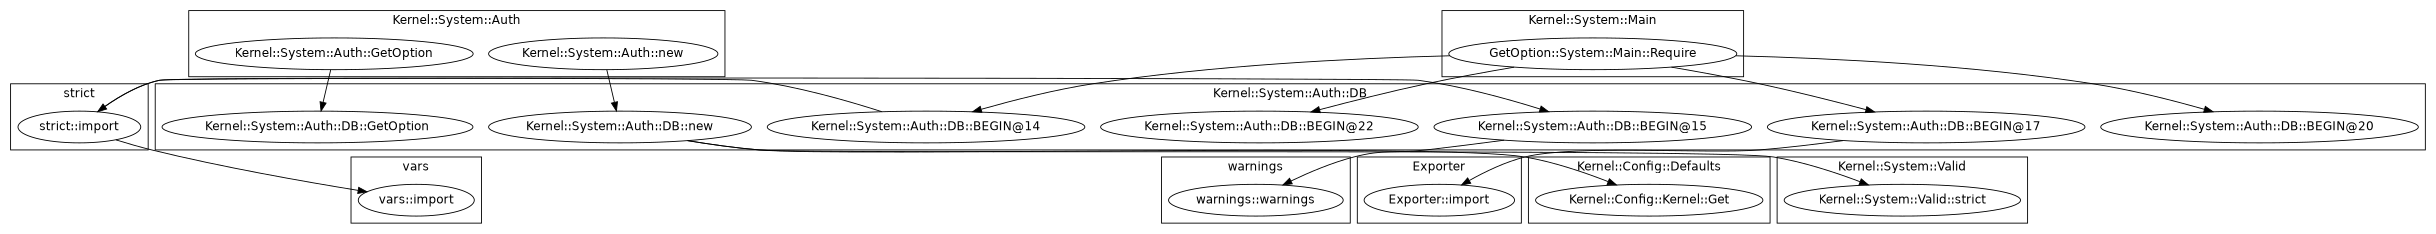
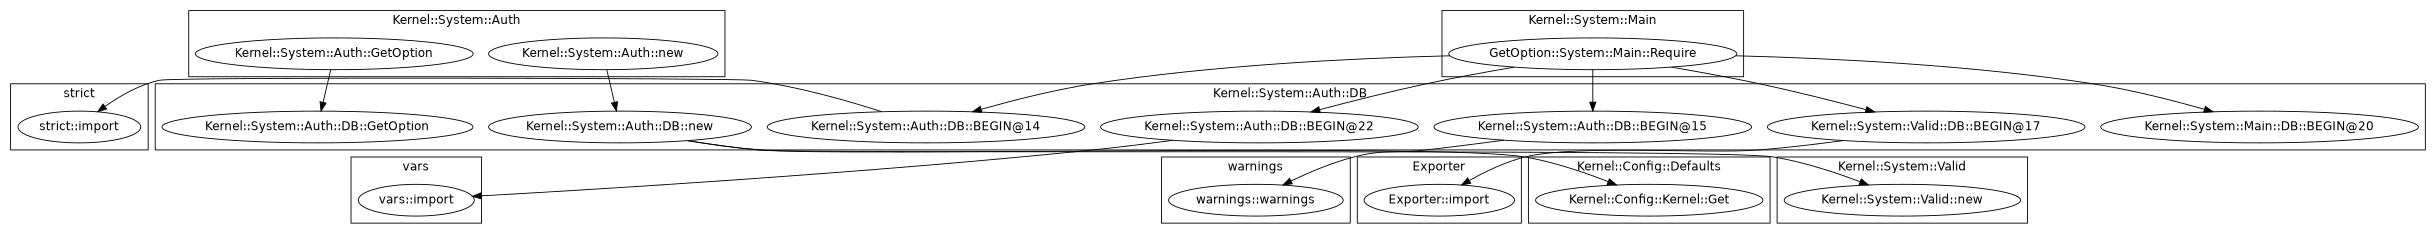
(817, 78) -> (1593, 89)
(1926, 127) -> (1926, 127)
(2260, 127) -> (2260, 127)
(236, 169) -> (828, 173)
(1902, 200) -> (1902, 200)
